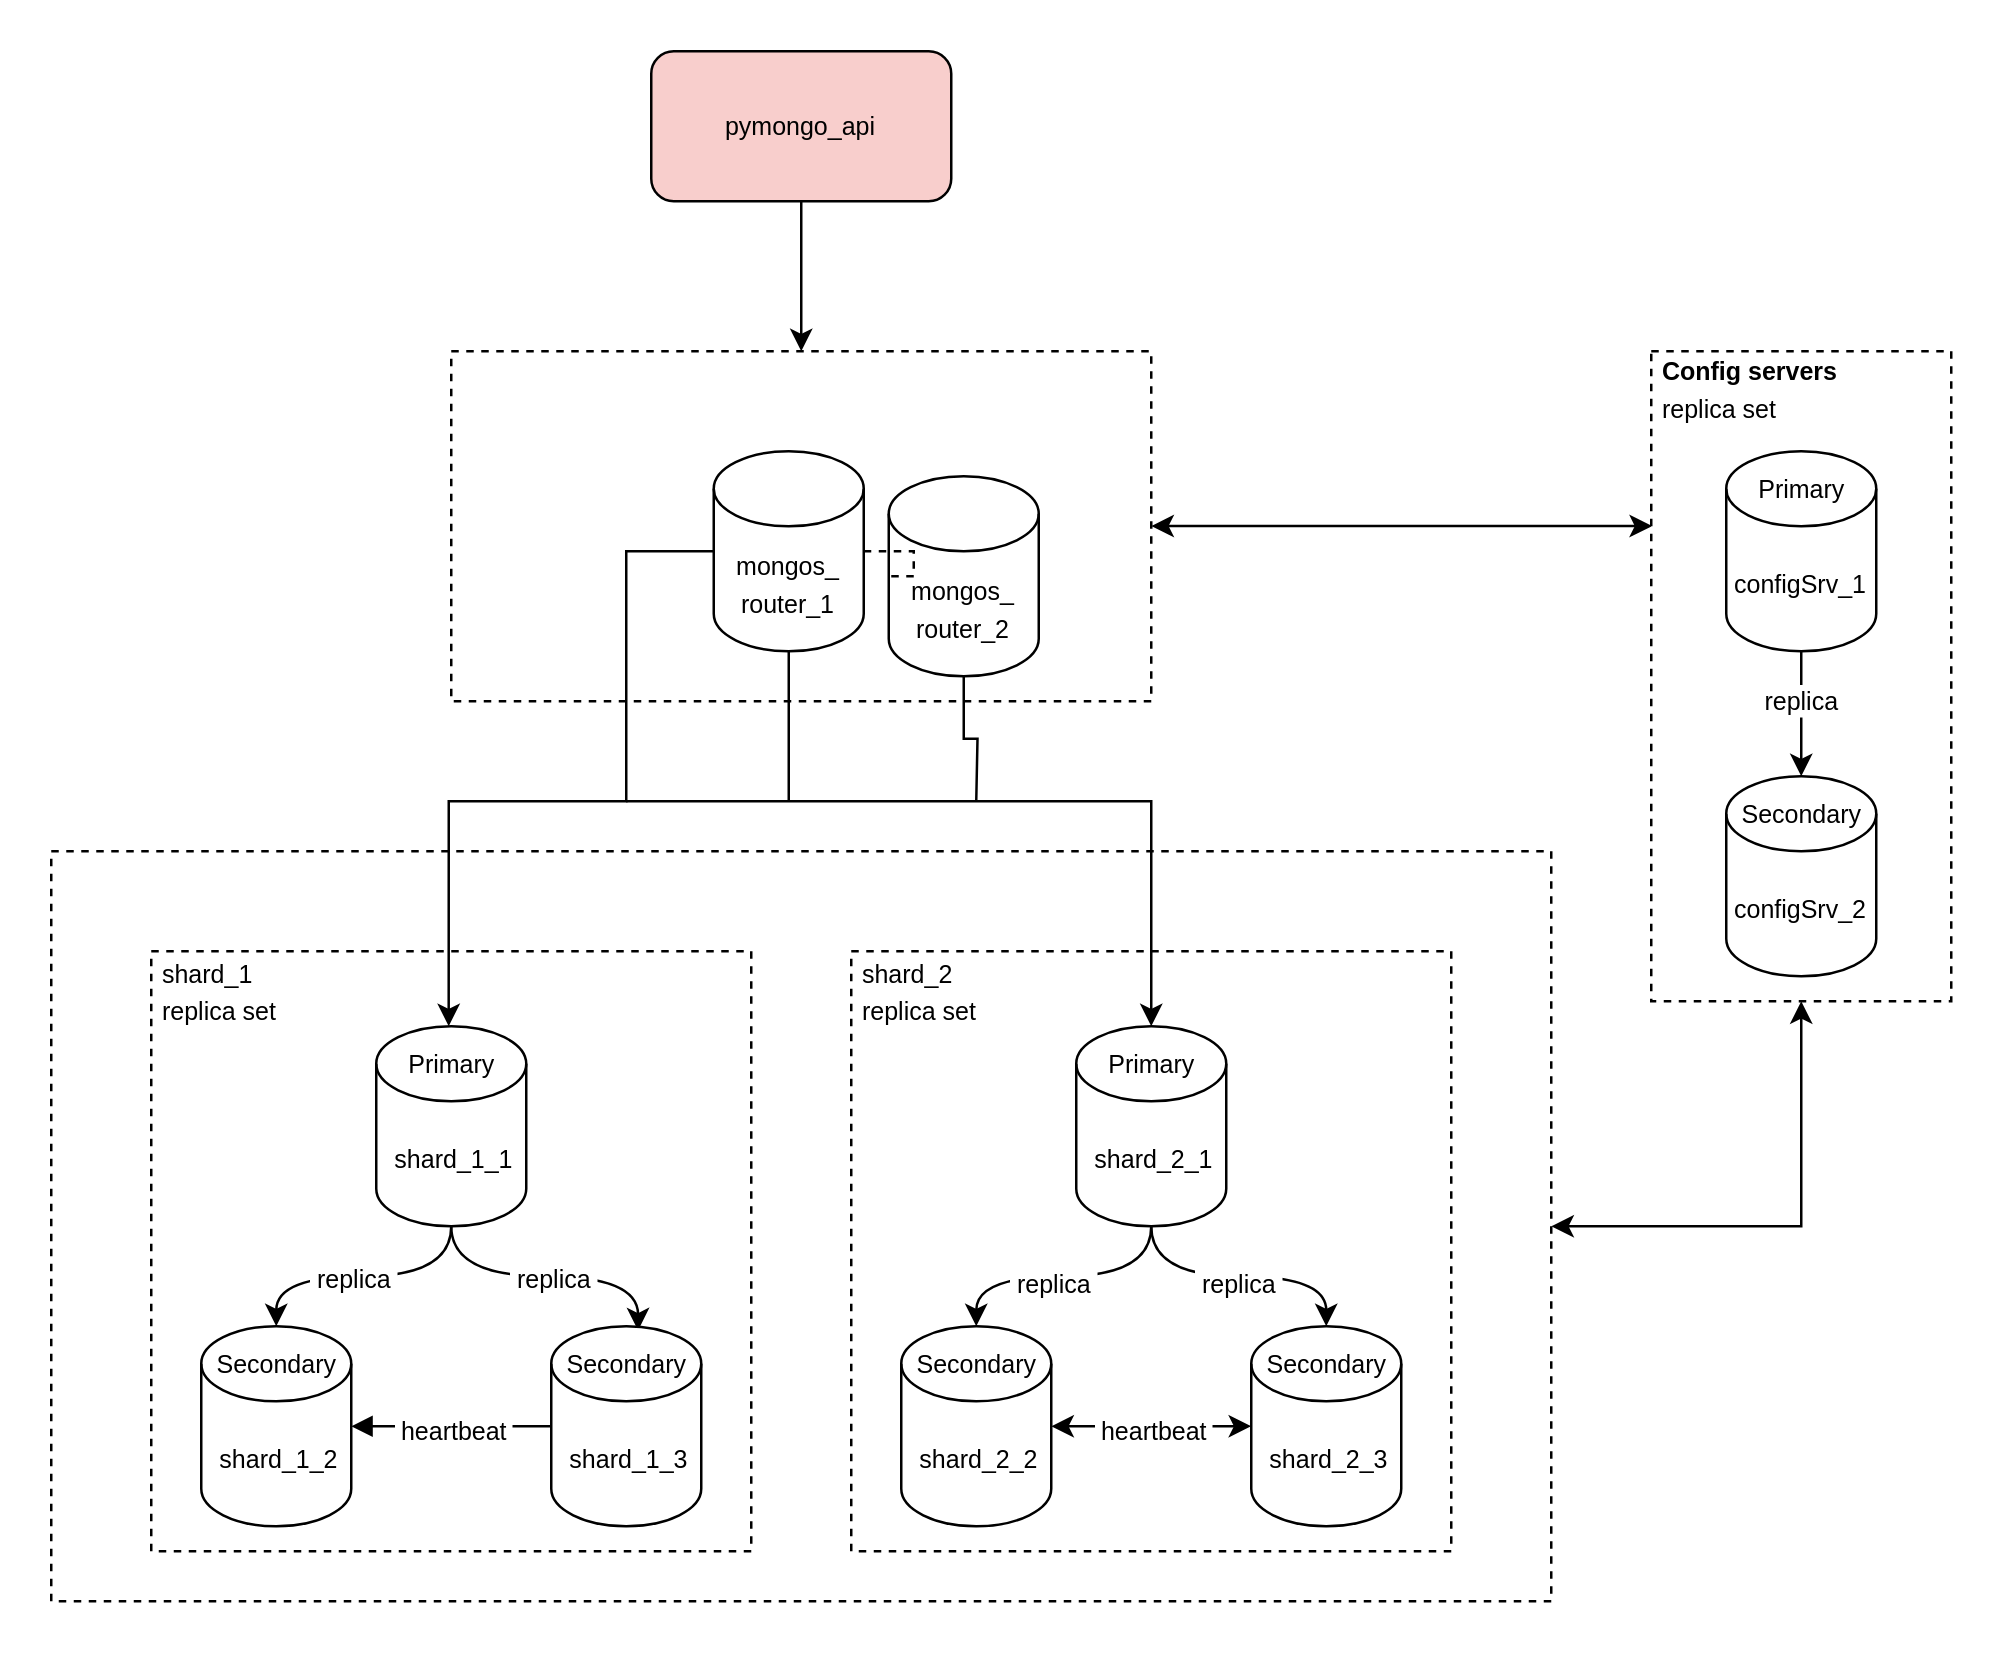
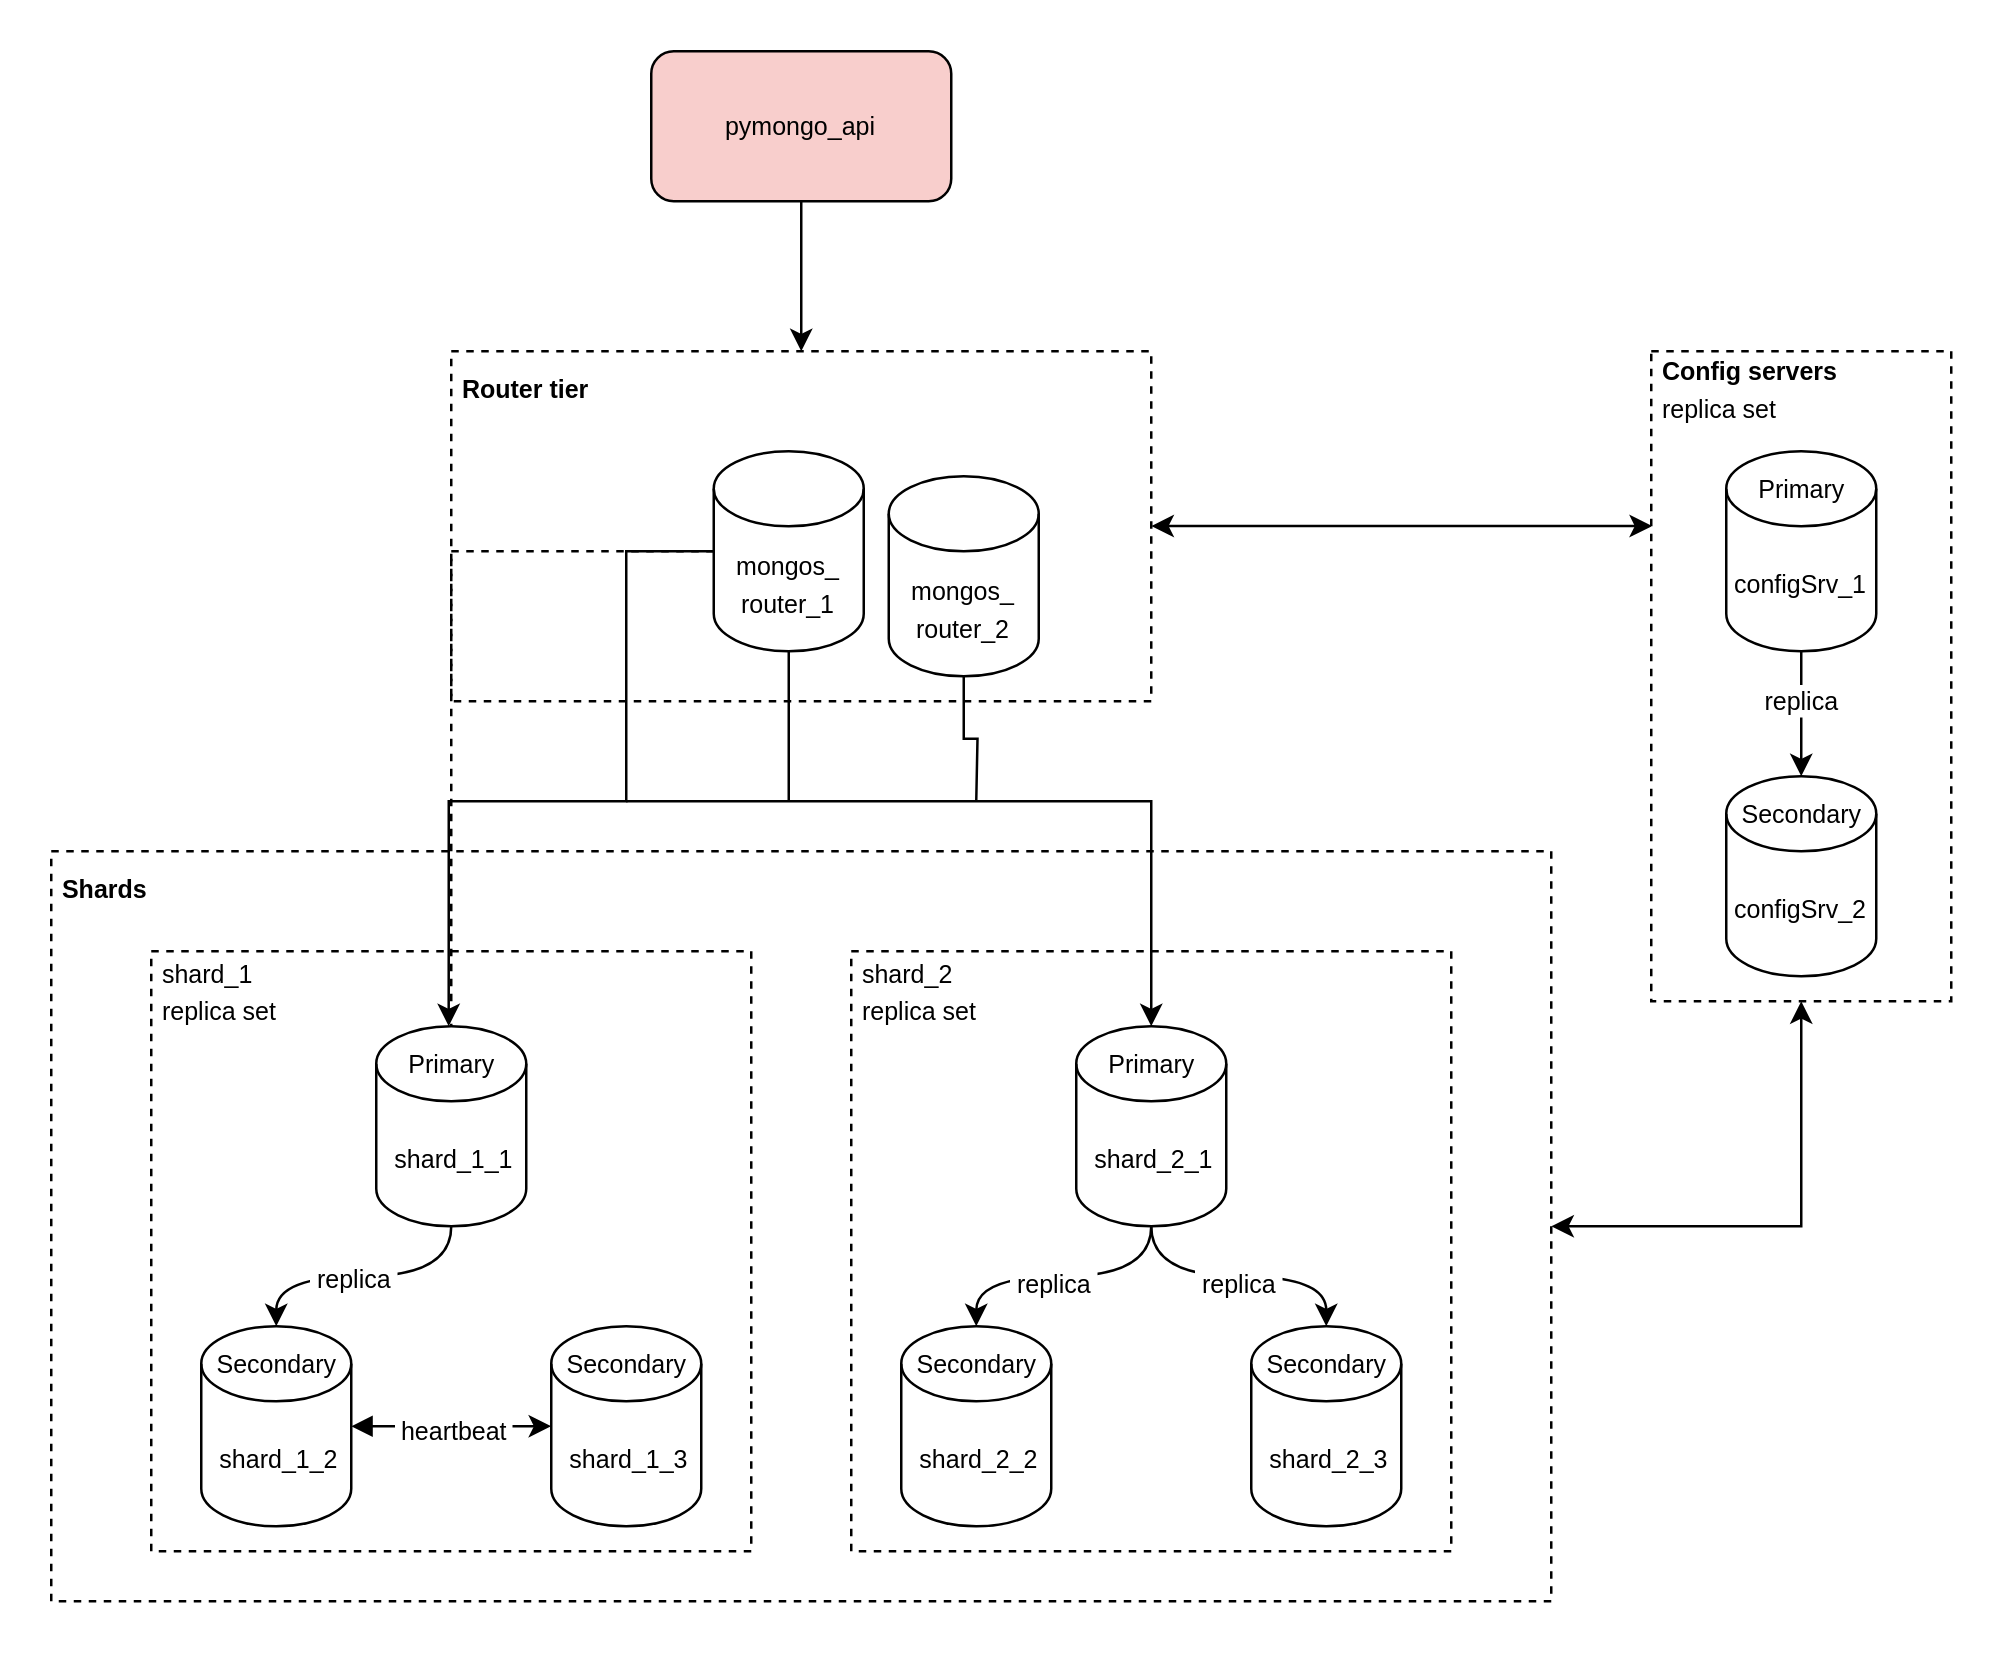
none -> (551, 389)
(914, 551) -> (451, 589)
none -> (120, 889)
(548, 1276) -> none
(540, 1426) -> (533, 1426)
(1151, 1426) -> none
